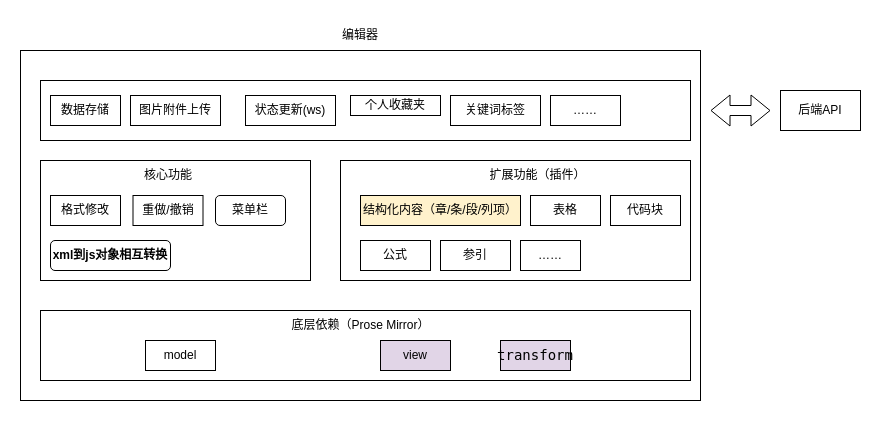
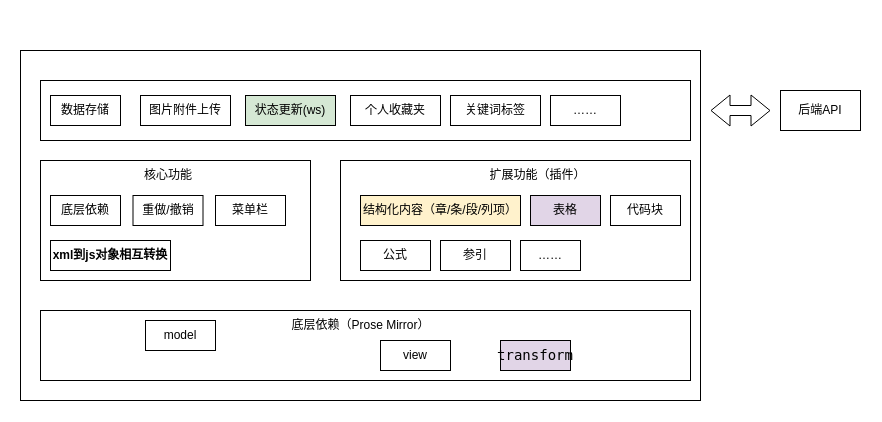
(361, 36) -> none
(396, 106) -> (396, 111)
(176, 111) -> (186, 111)
(291, 111) -> (291, 111)
(86, 211) -> (86, 211)
(251, 211) -> (251, 211)
(566, 211) -> (566, 211)
(111, 256) -> (111, 256)
(181, 356) -> (181, 336)
(416, 356) -> (416, 356)
